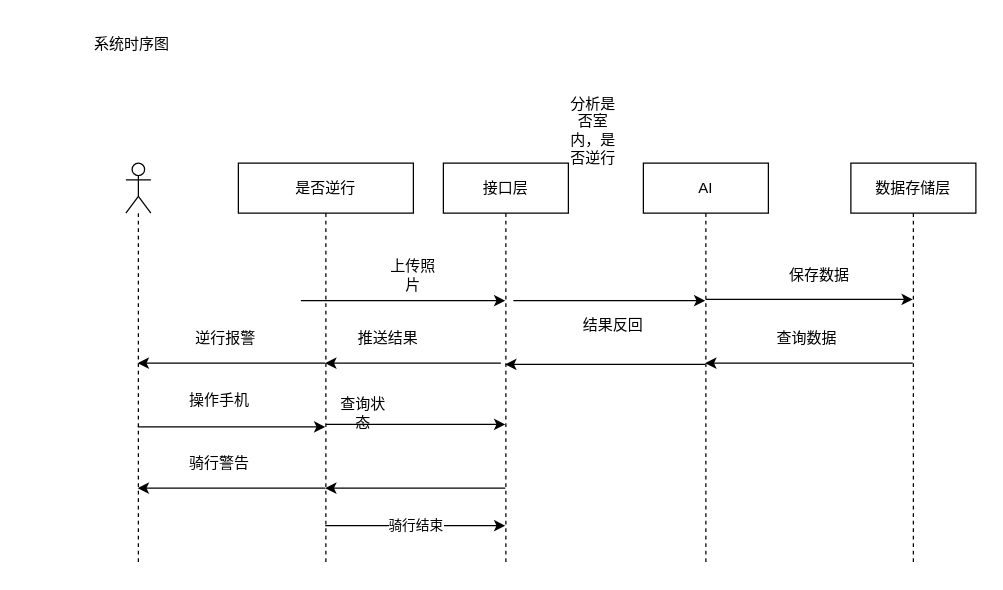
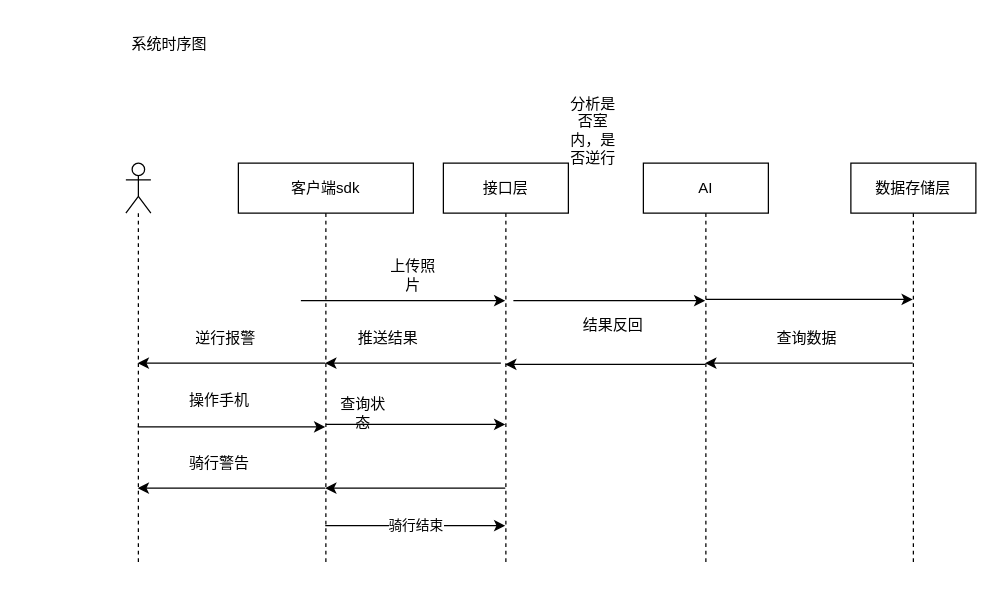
(132, 44) -> (169, 44)
(326, 188) -> (326, 188)
(819, 276) -> none
